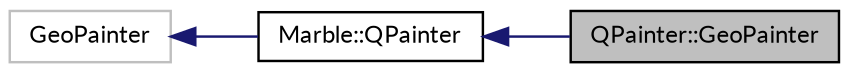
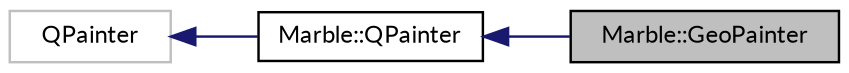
(90, 37) -> (90, 37)
(705, 37) -> (705, 37)
